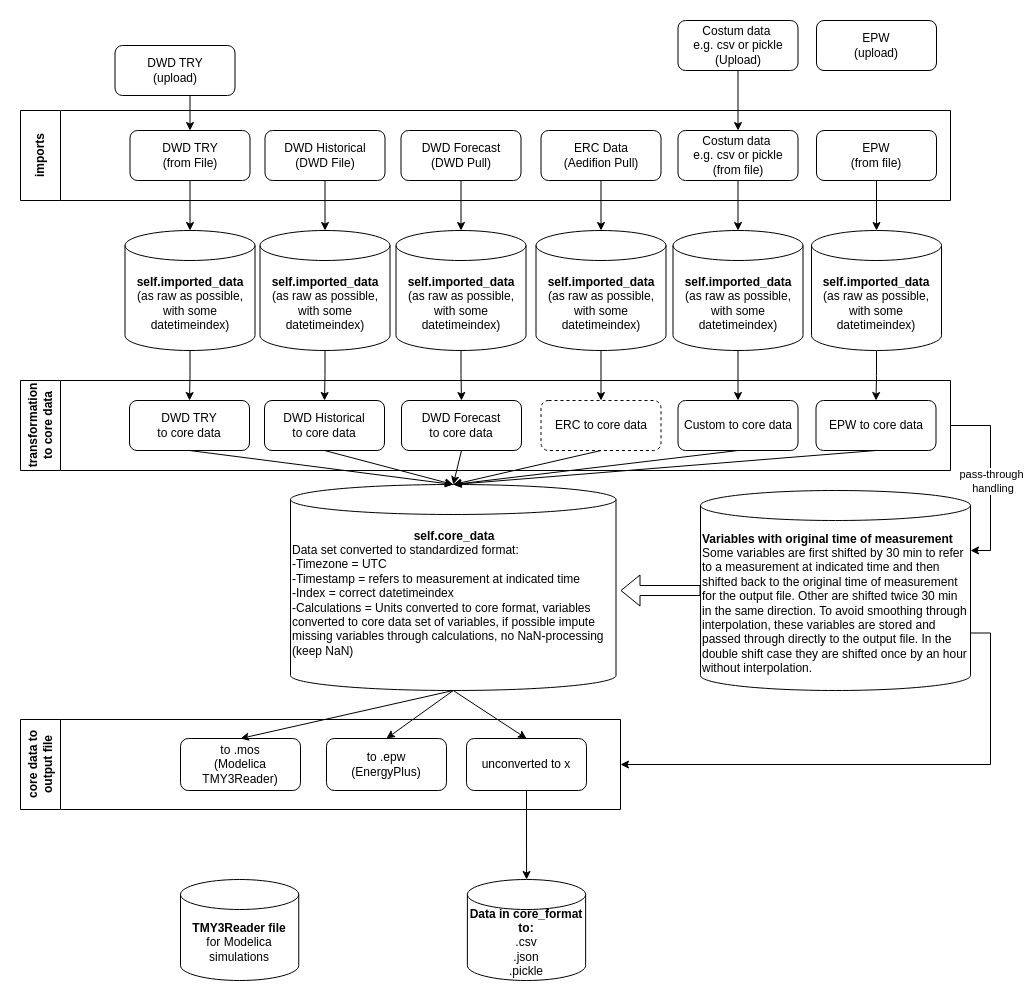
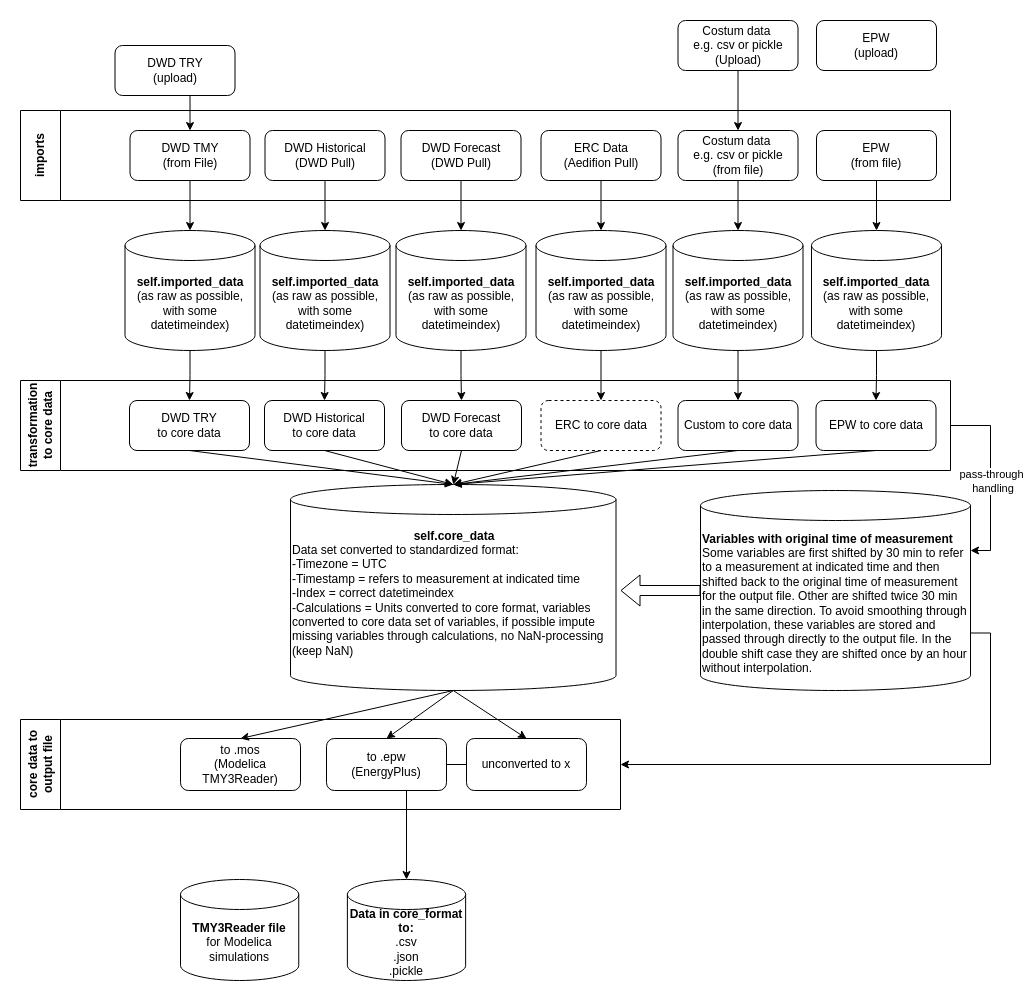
(191, 156) -> (191, 156)
(326, 156) -> (326, 156)
(527, 930) -> (407, 930)
